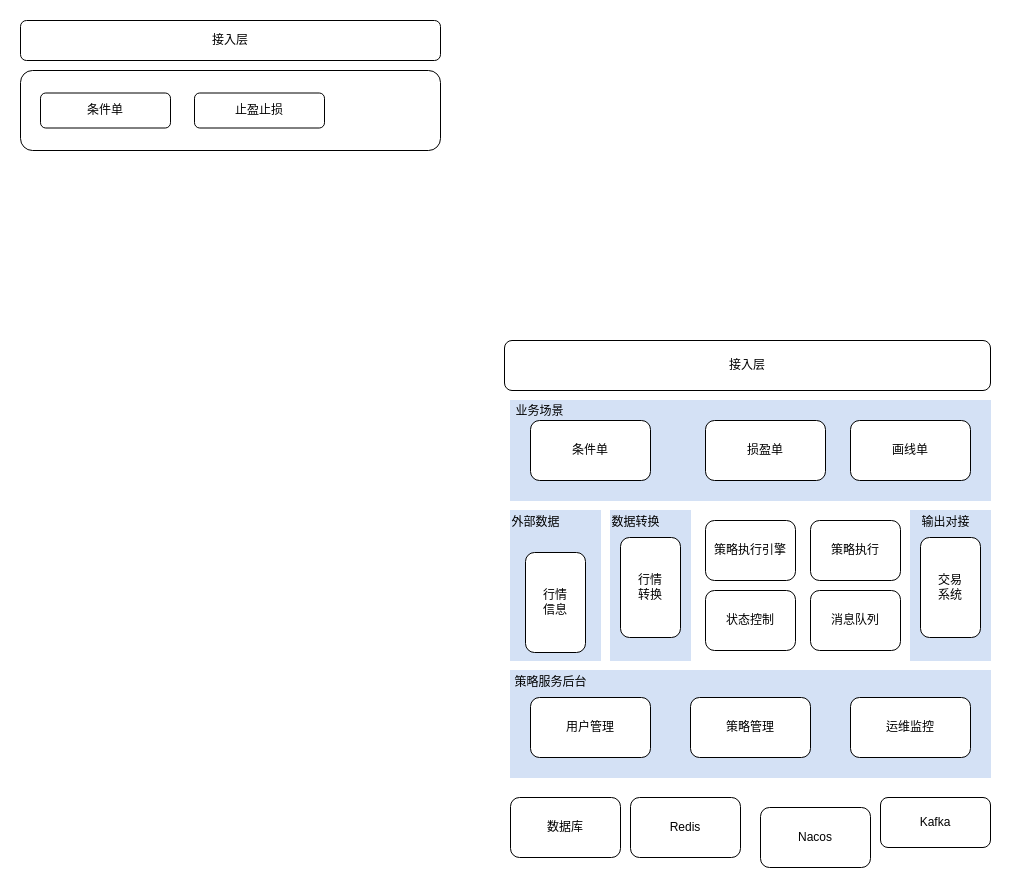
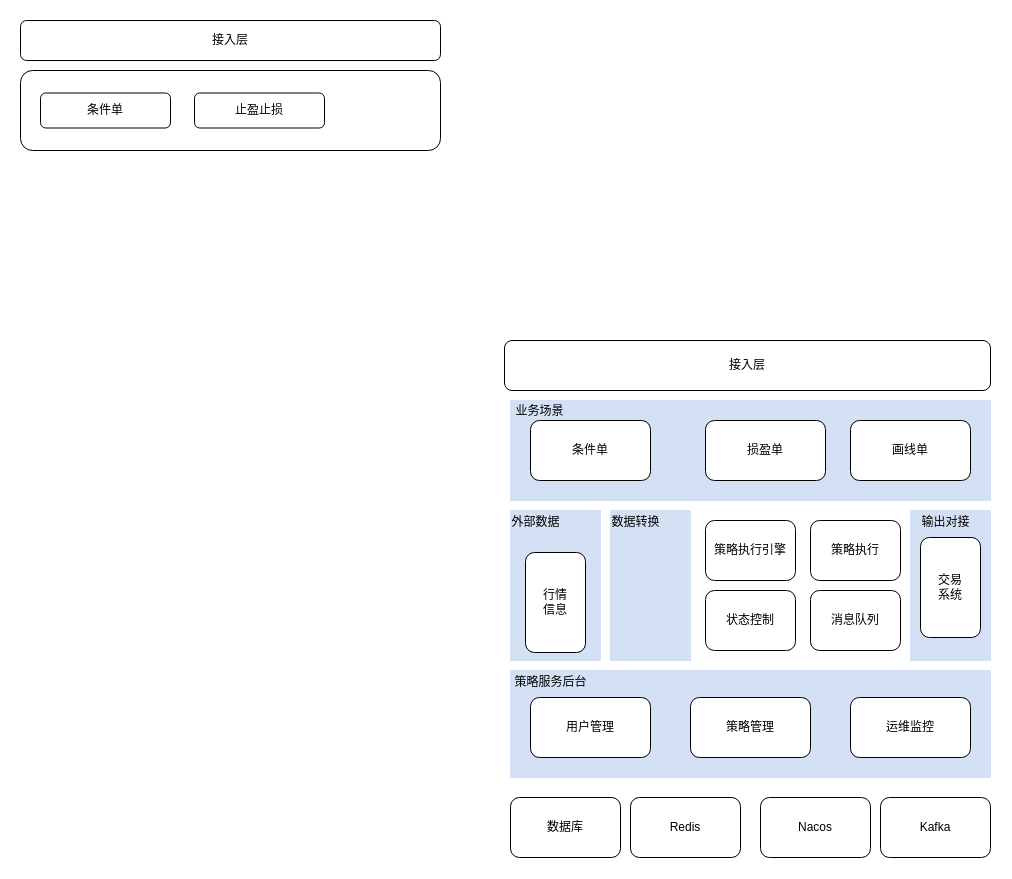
(651, 588) -> none
(936, 823) -> (936, 828)
(816, 838) -> (816, 828)
